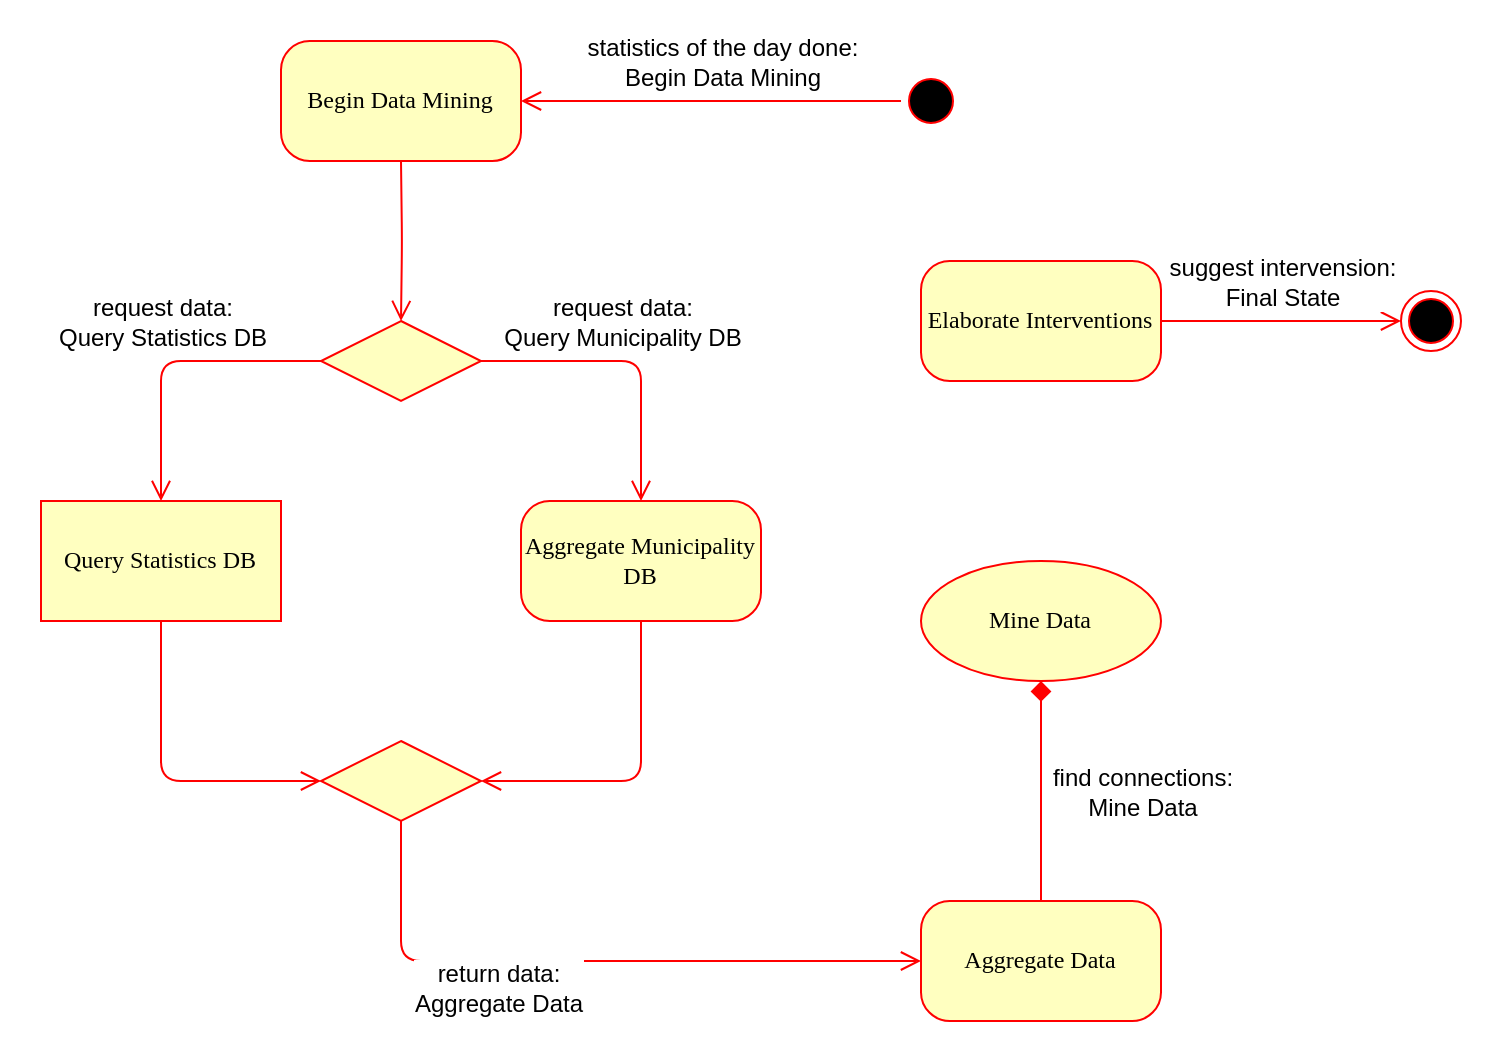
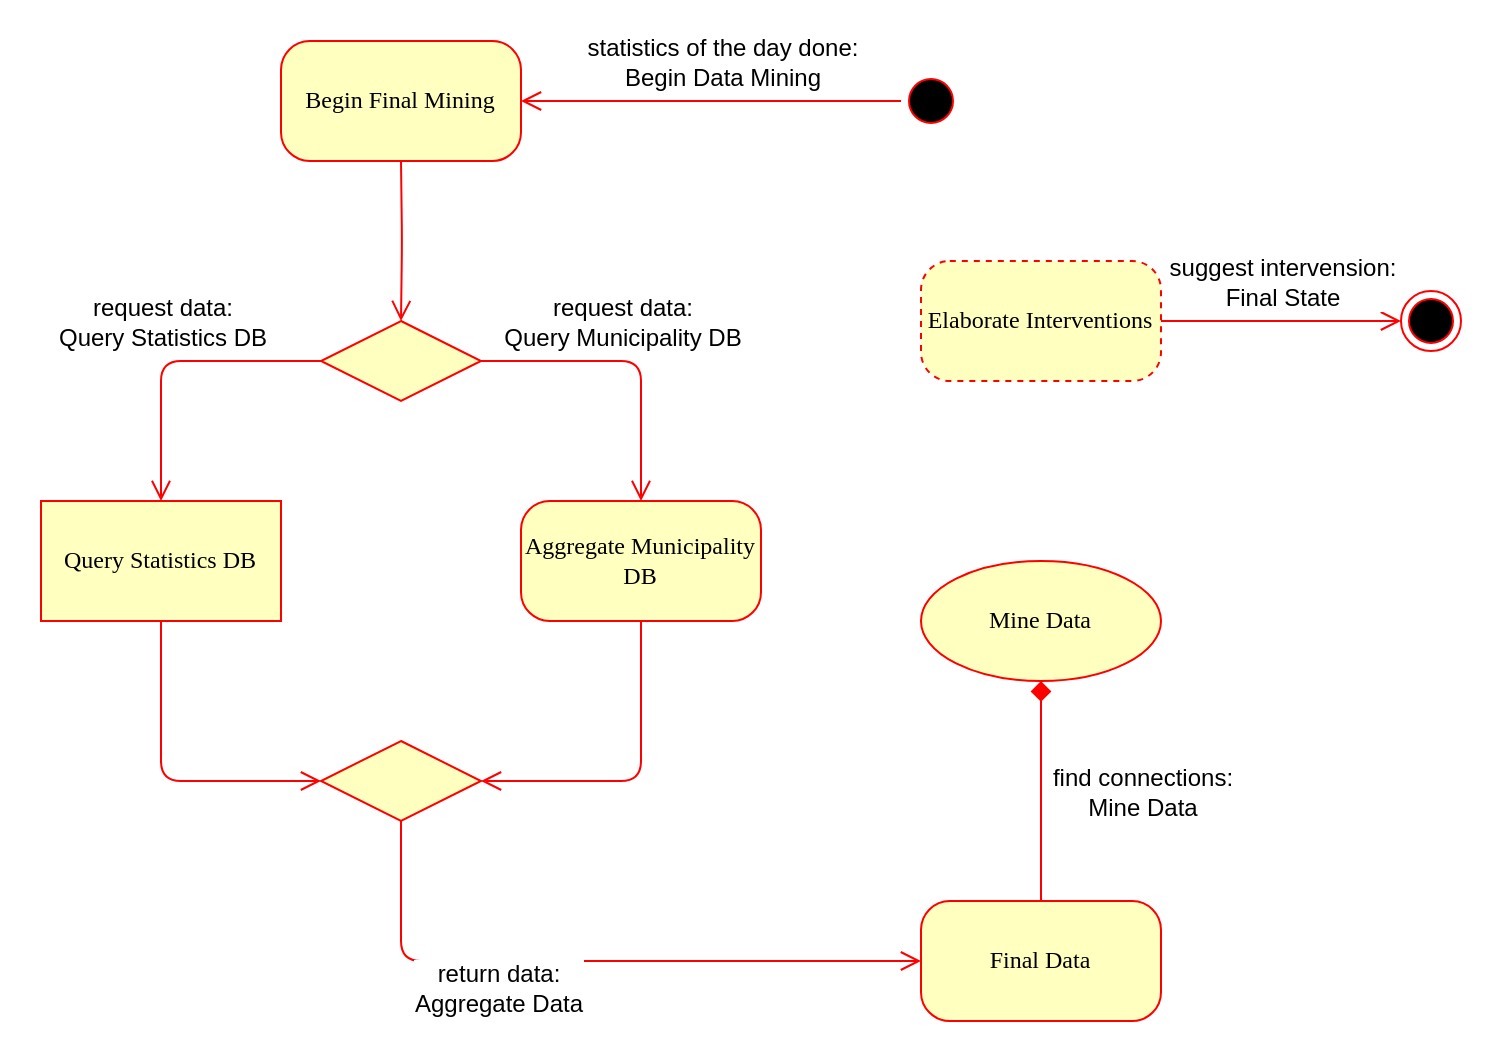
(401, 101) -> (401, 101)
(1041, 321) -> (1041, 321)
(1041, 961) -> (1041, 961)
